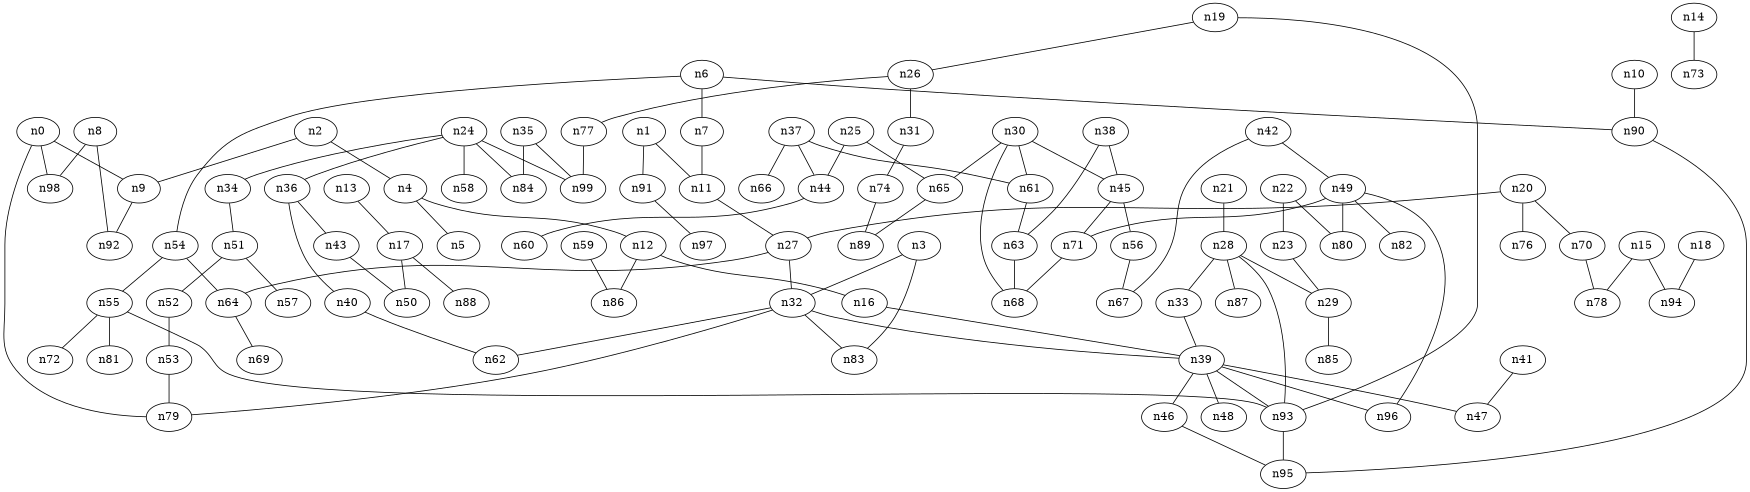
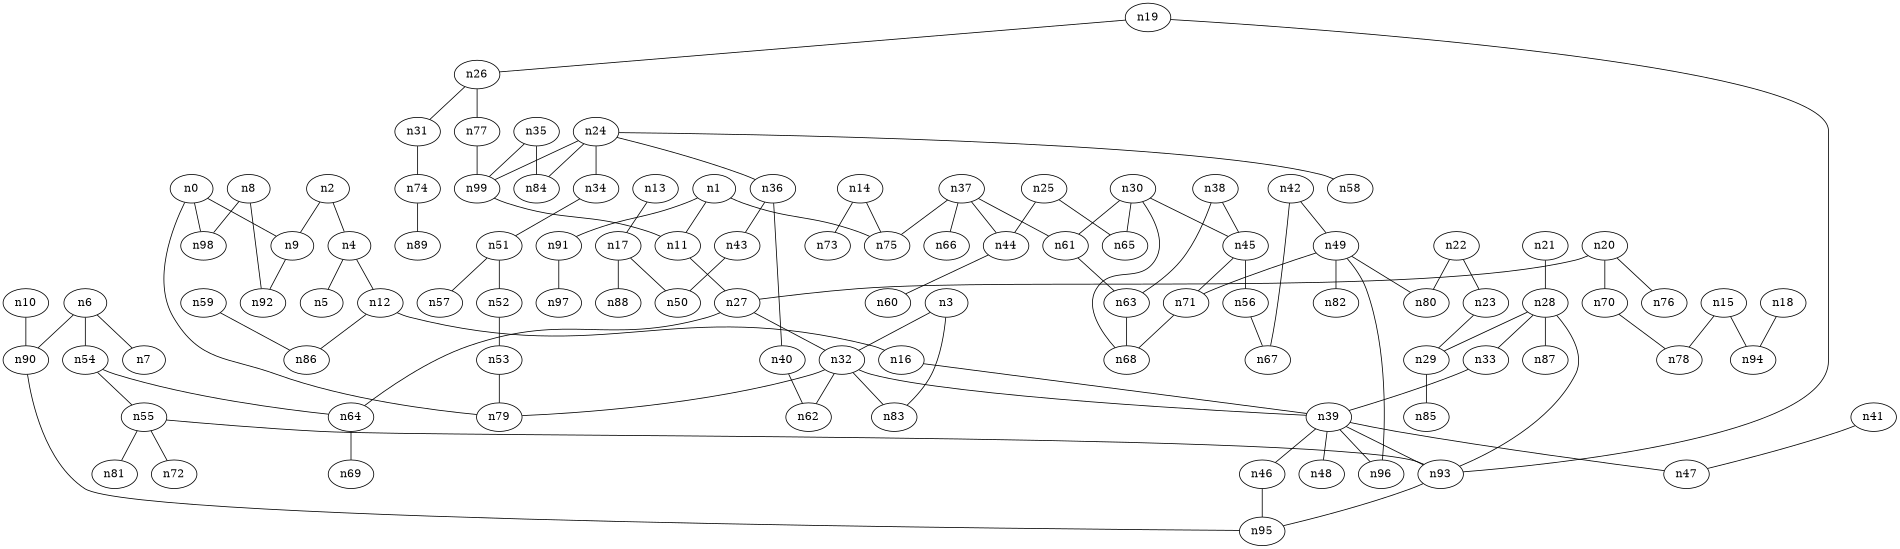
(702, 160) -> (577, 217)
(904, 215) -> none
none -> (887, 246)
